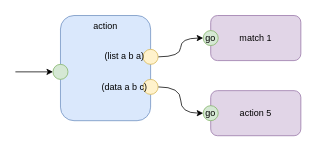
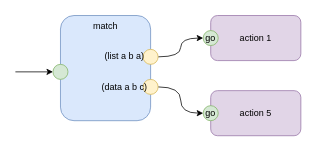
(105, 26) -> (105, 26)
(255, 38) -> (255, 38)
